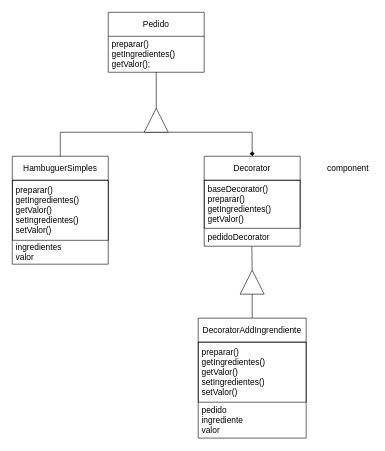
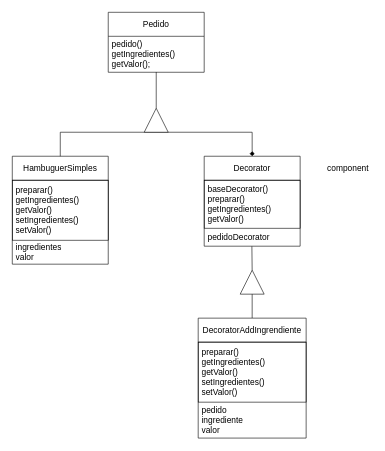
(151, 54) -> (151, 54)
